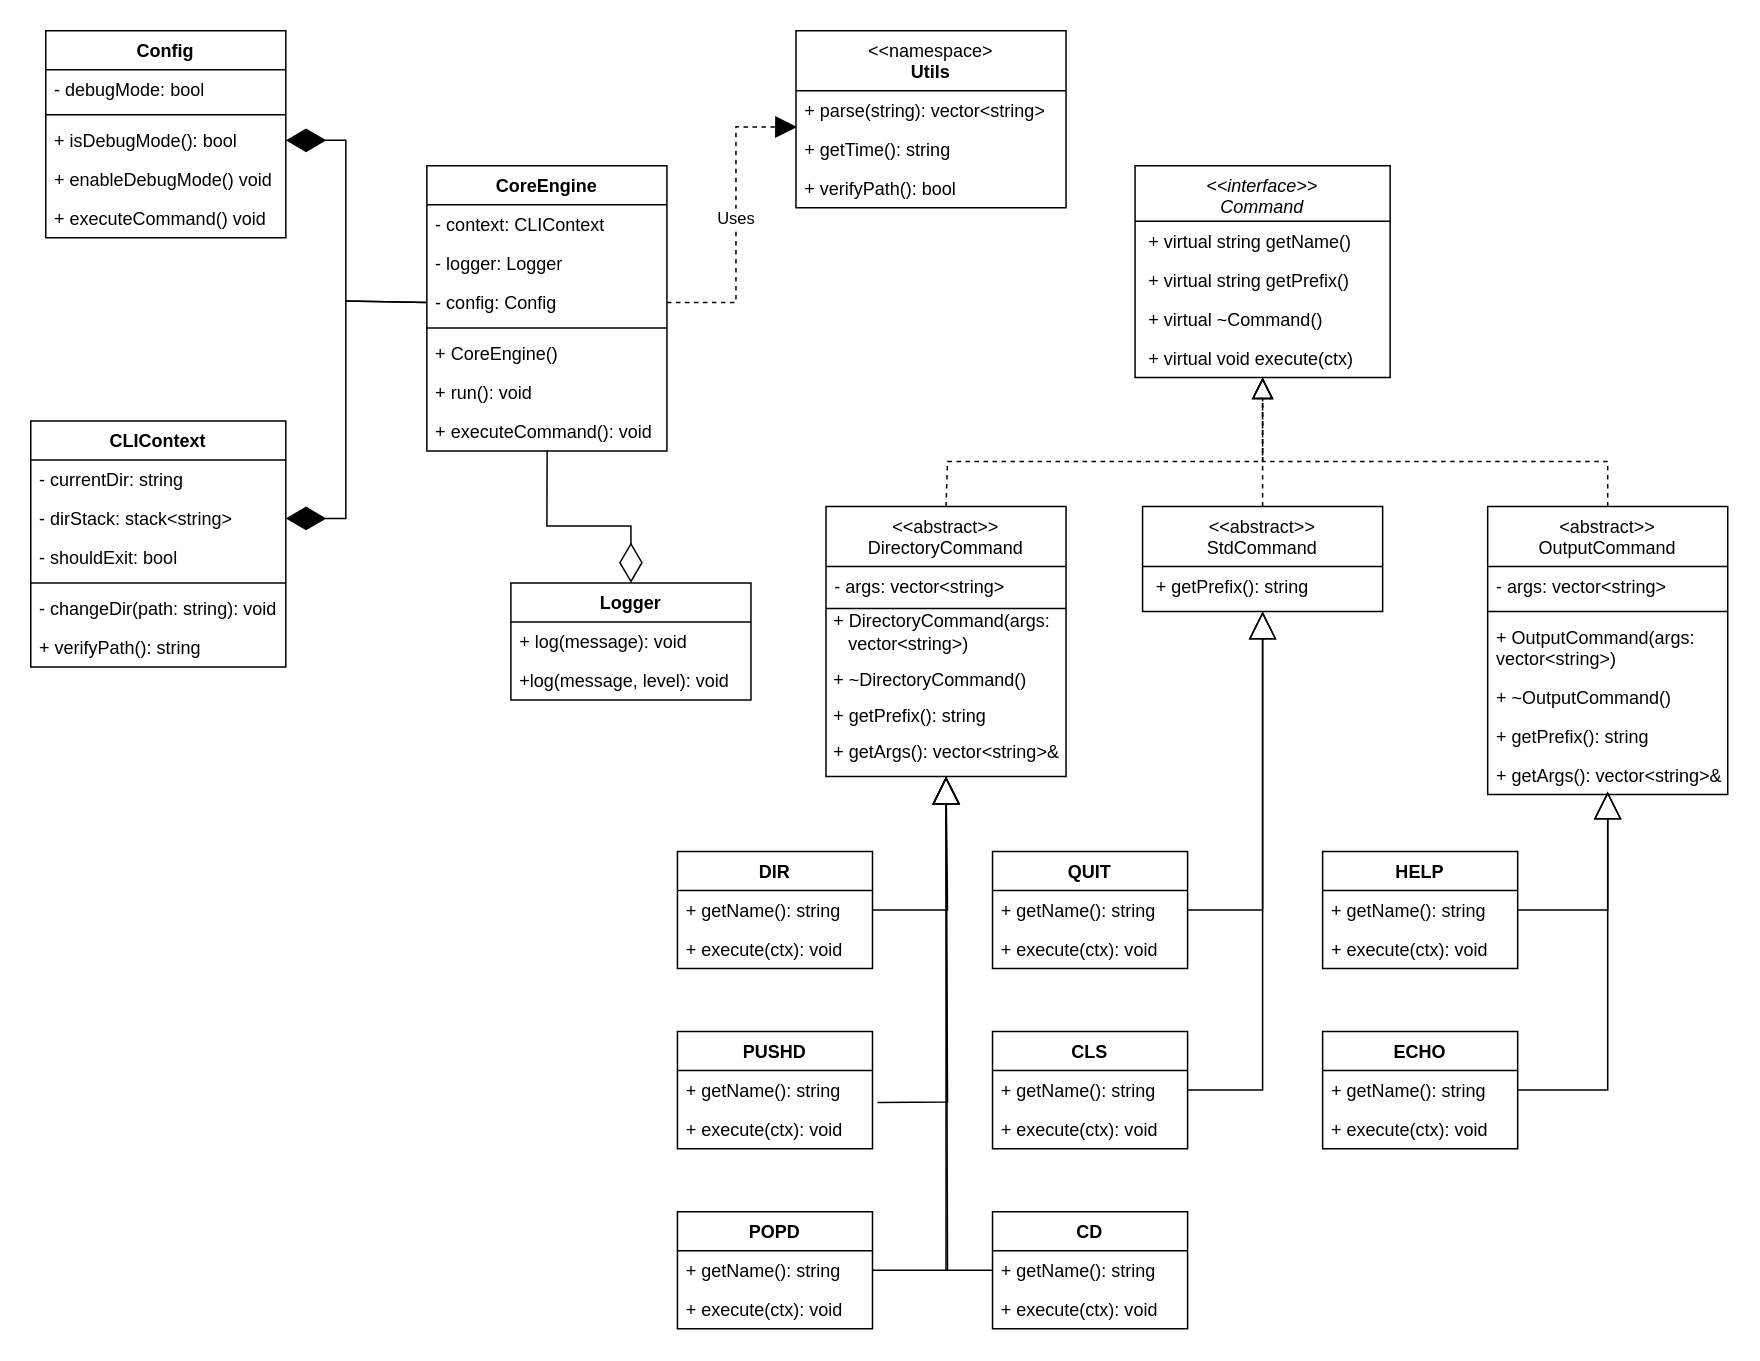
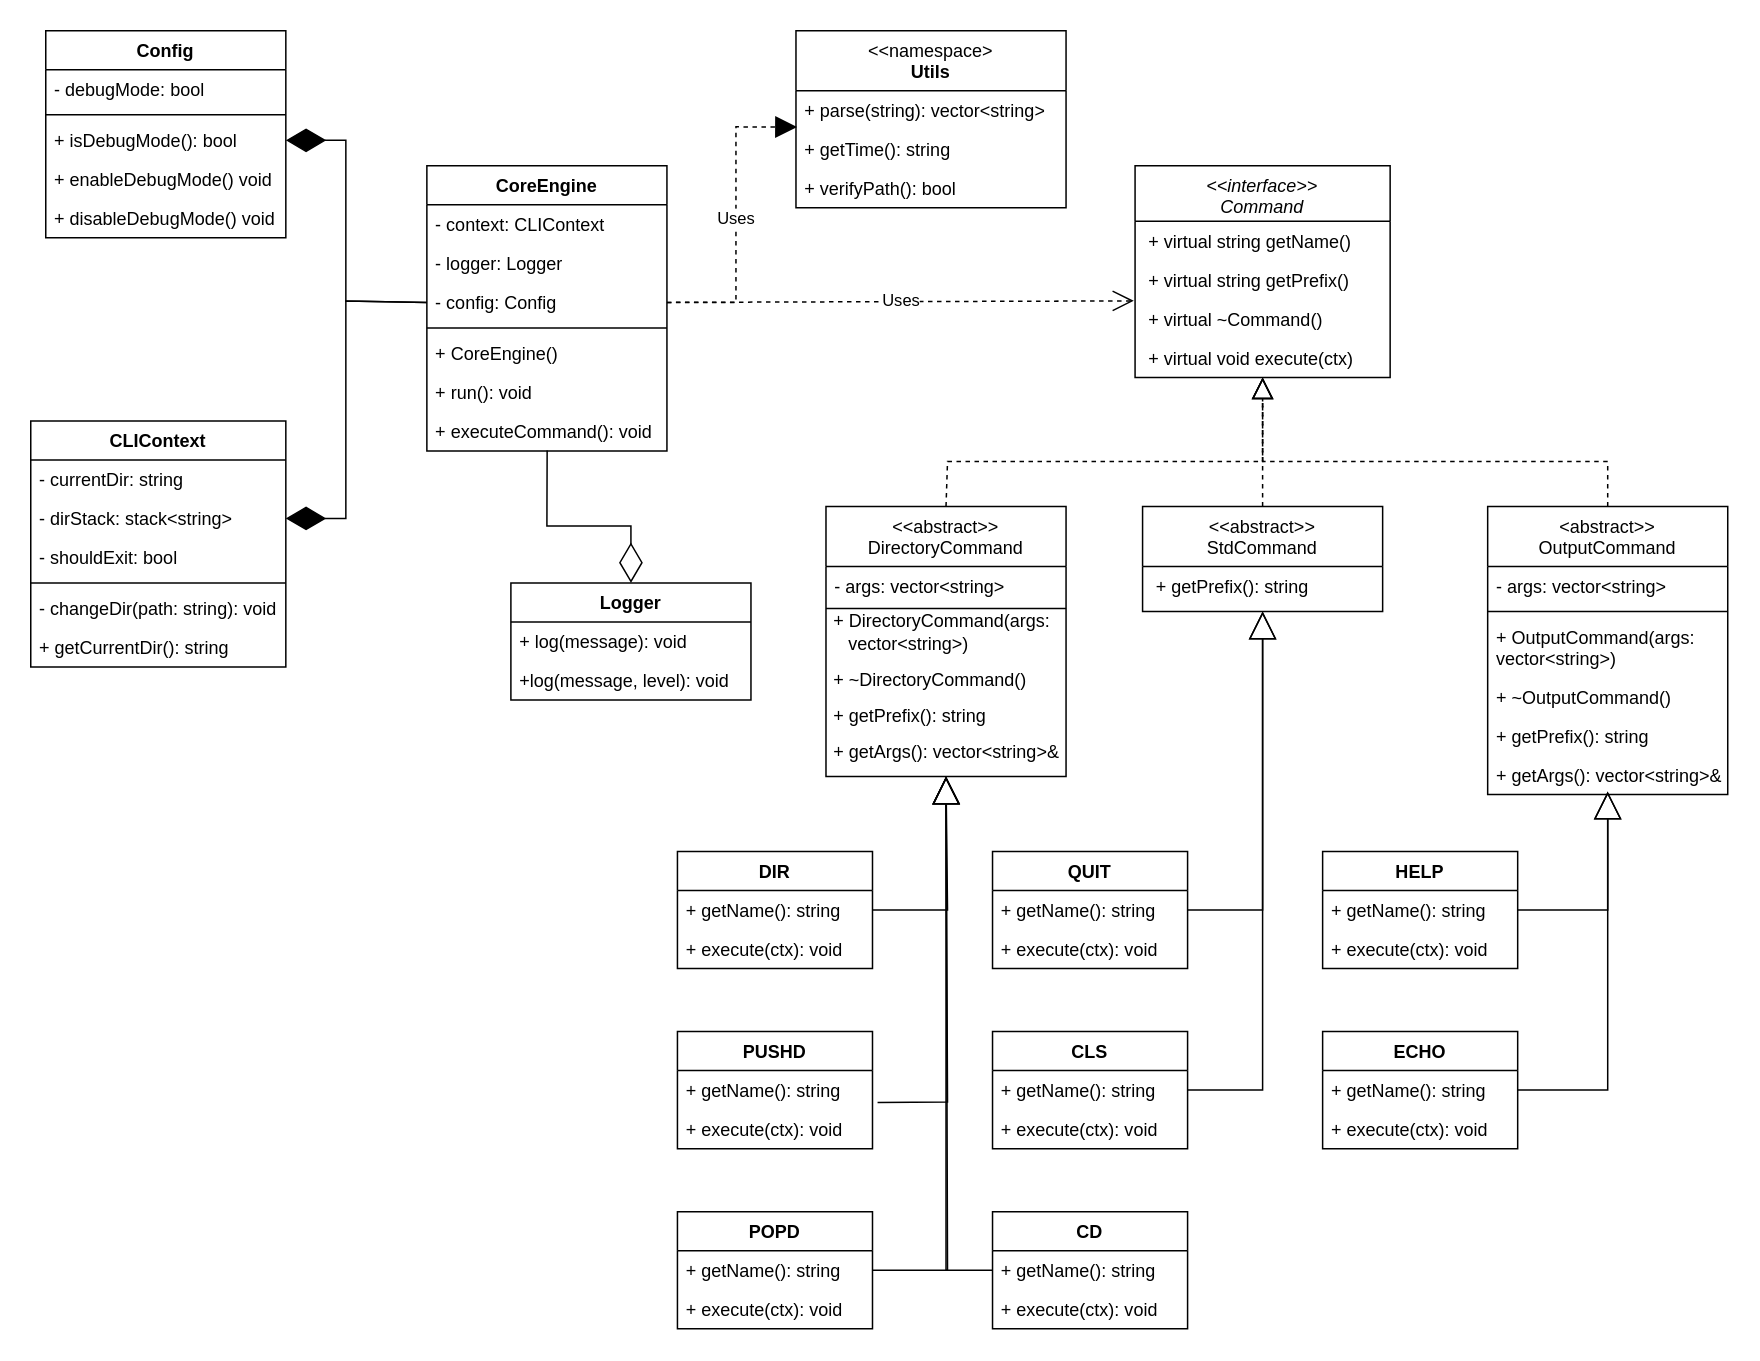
(164, 220) -> (167, 231)
none -> (933, 301)
(139, 649) -> (154, 649)
